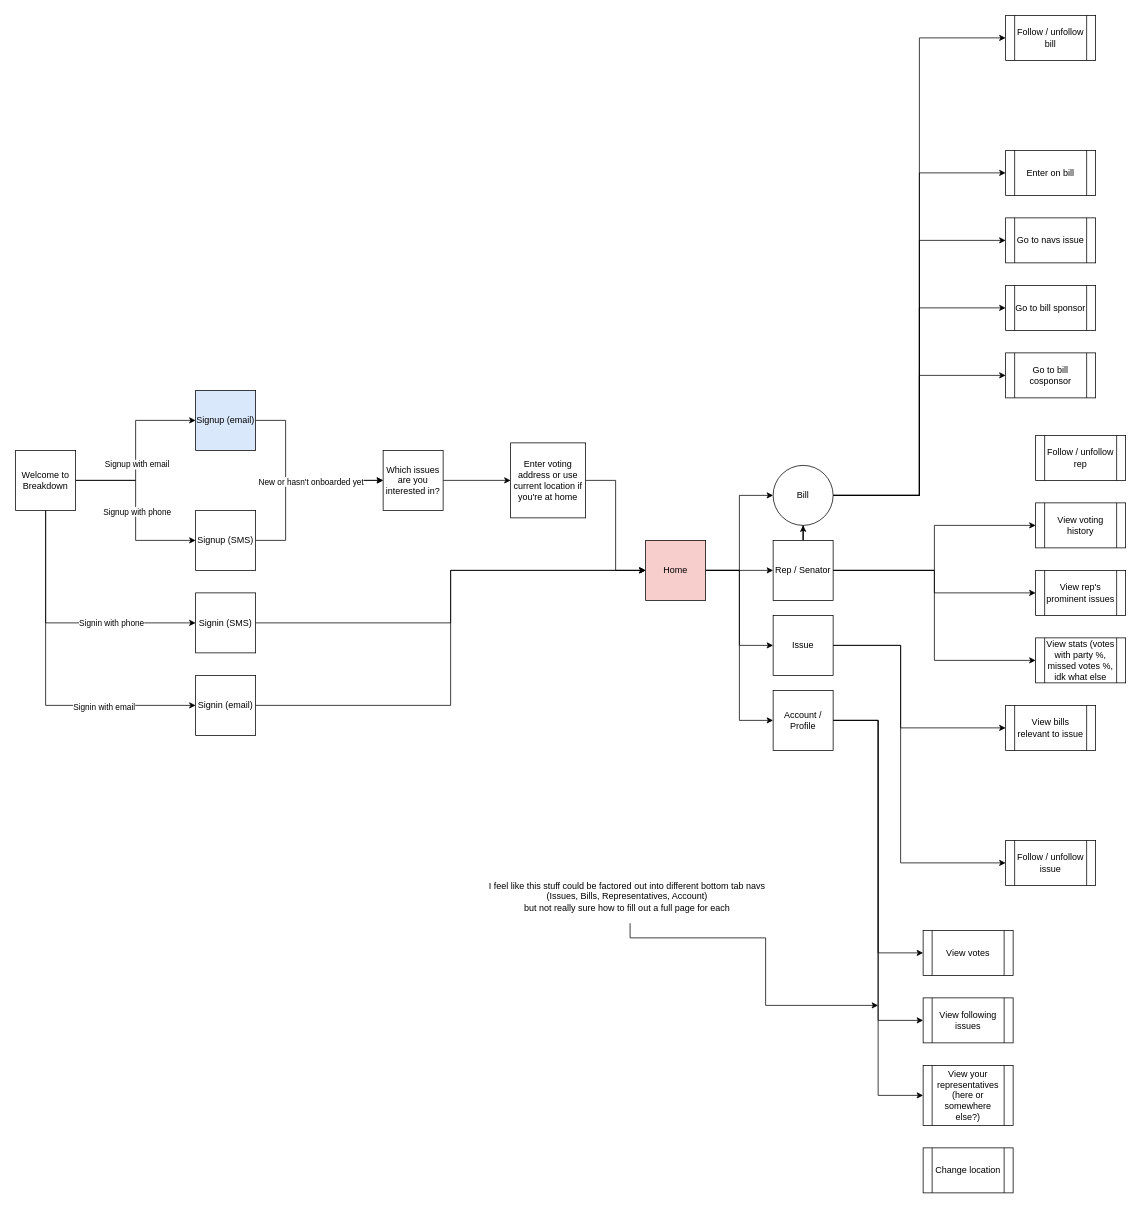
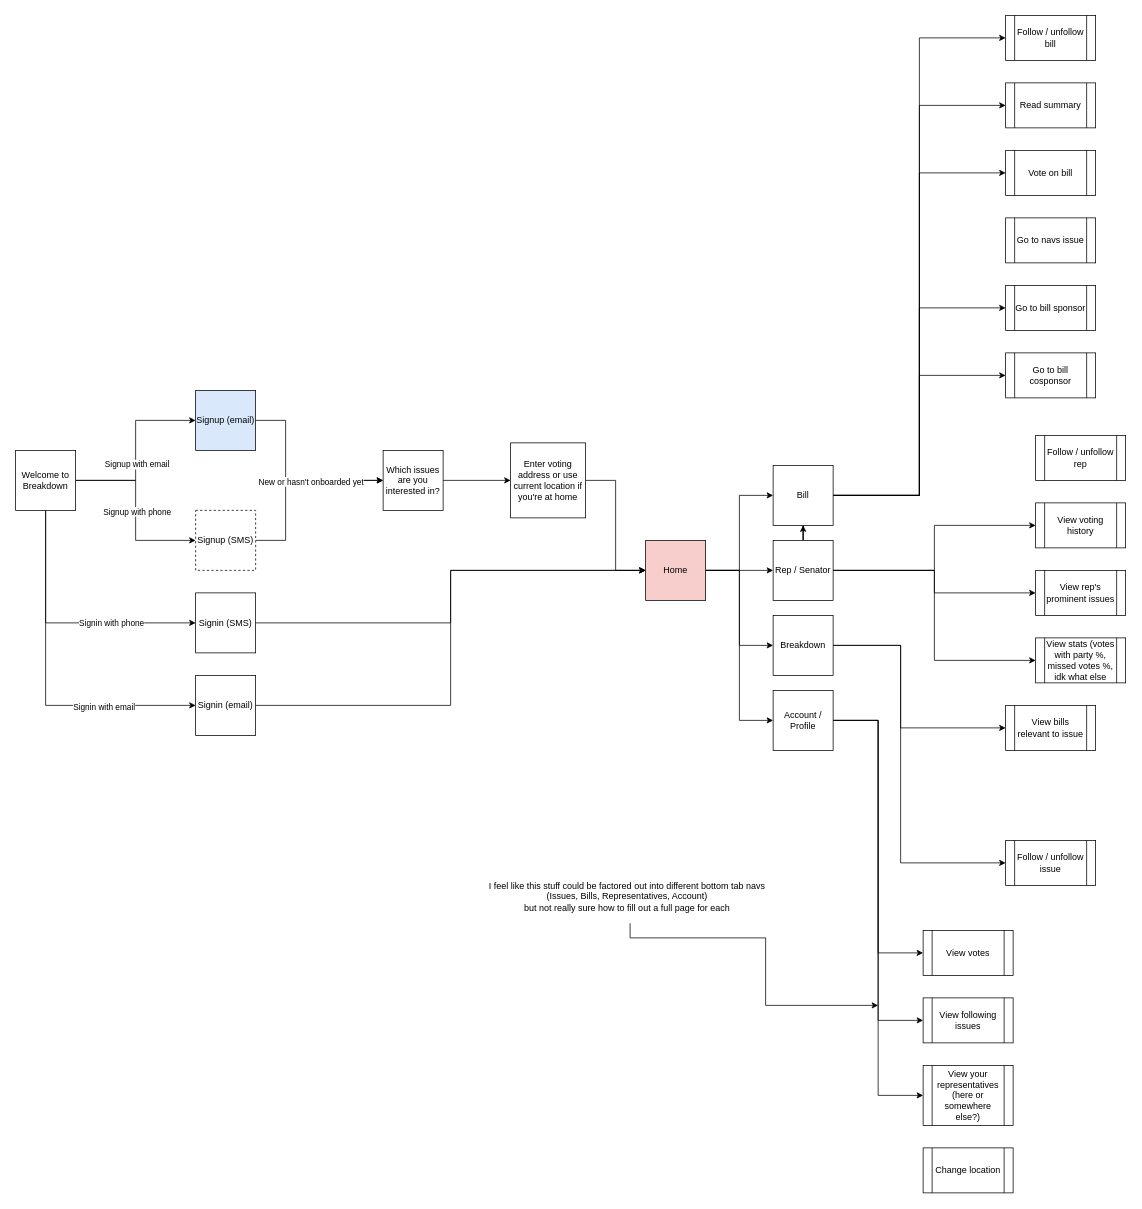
none -> (960, 105)
none -> (1050, 105)
(1050, 173) -> (1050, 173)
(960, 240) -> none
(803, 495) -> (803, 495)
(225, 540) -> (225, 540)
(803, 645) -> (803, 645)
